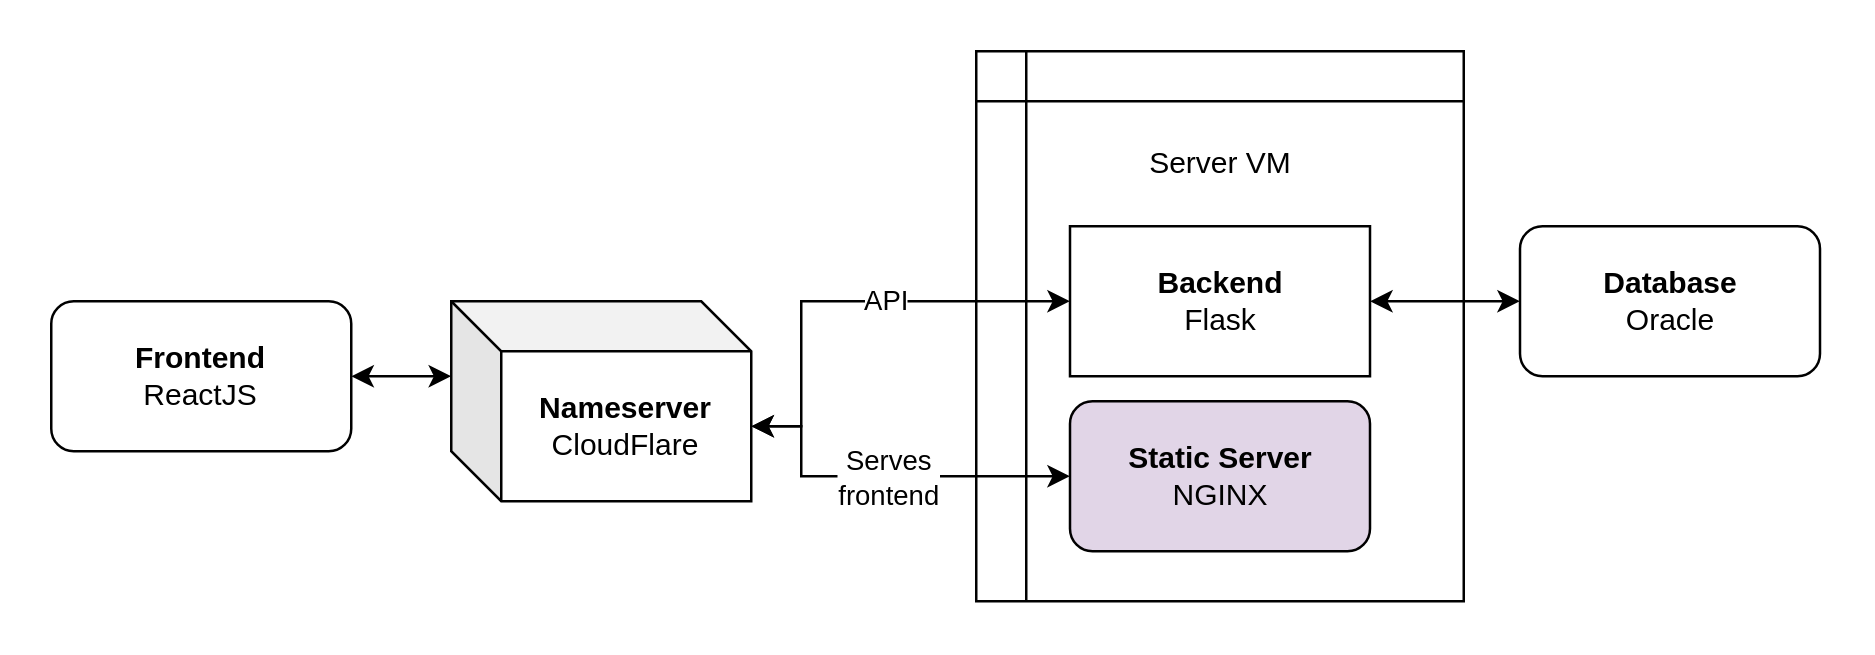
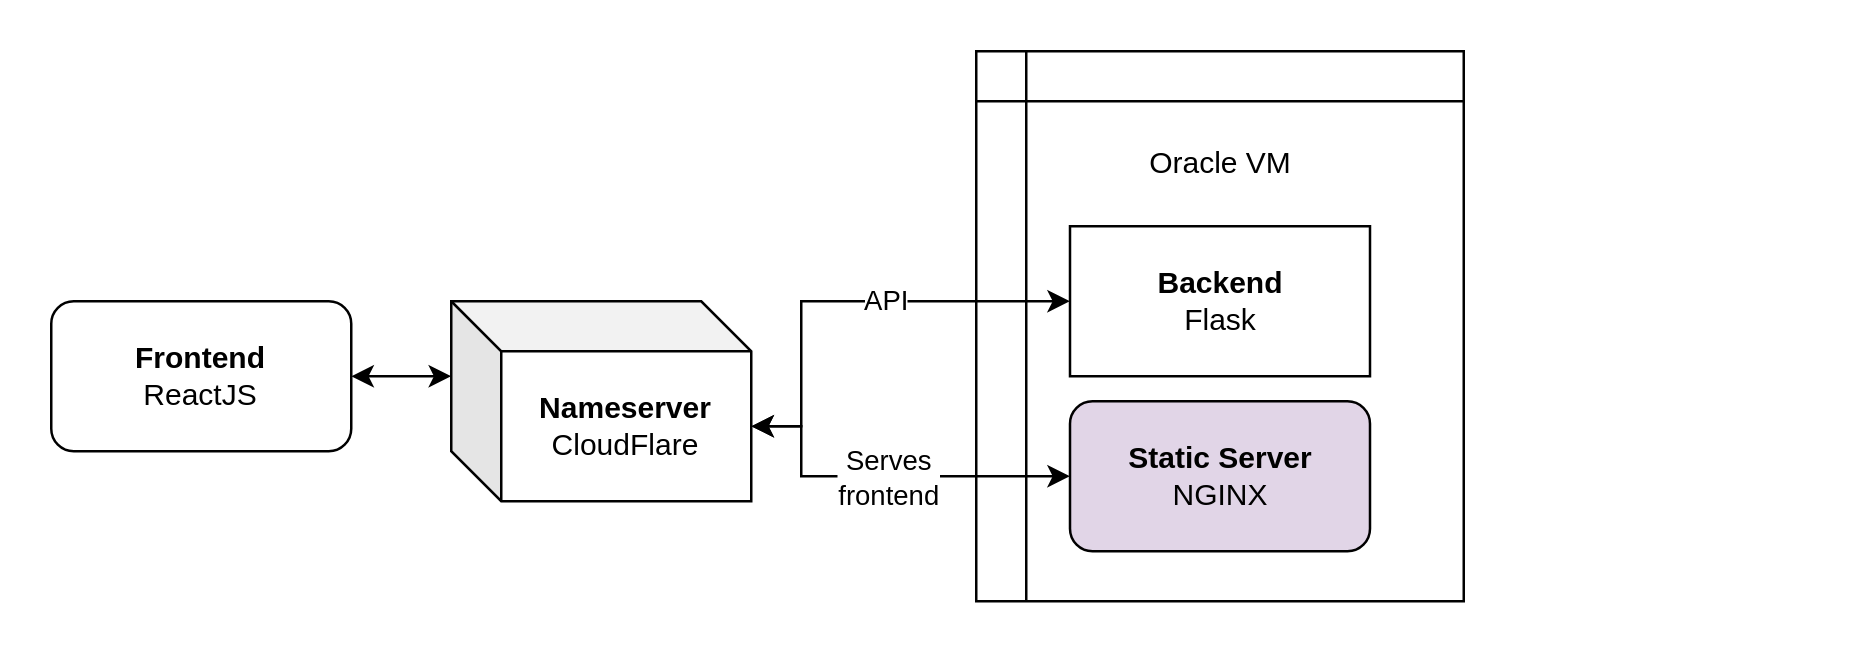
(1221, 164) -> (1221, 164)
(1445, 301) -> none
(1670, 301) -> none
